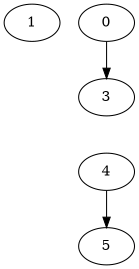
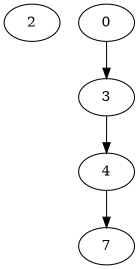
(32, 23) -> (32, 23)
none -> (107, 129)
(107, 246) -> (107, 246)
